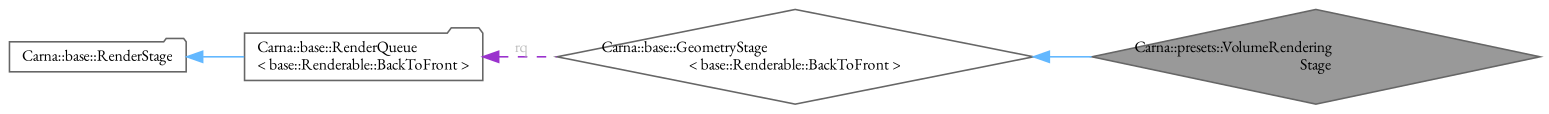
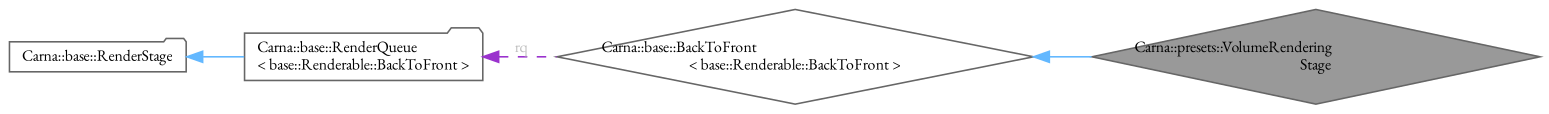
(795, 57) -> (795, 57)
